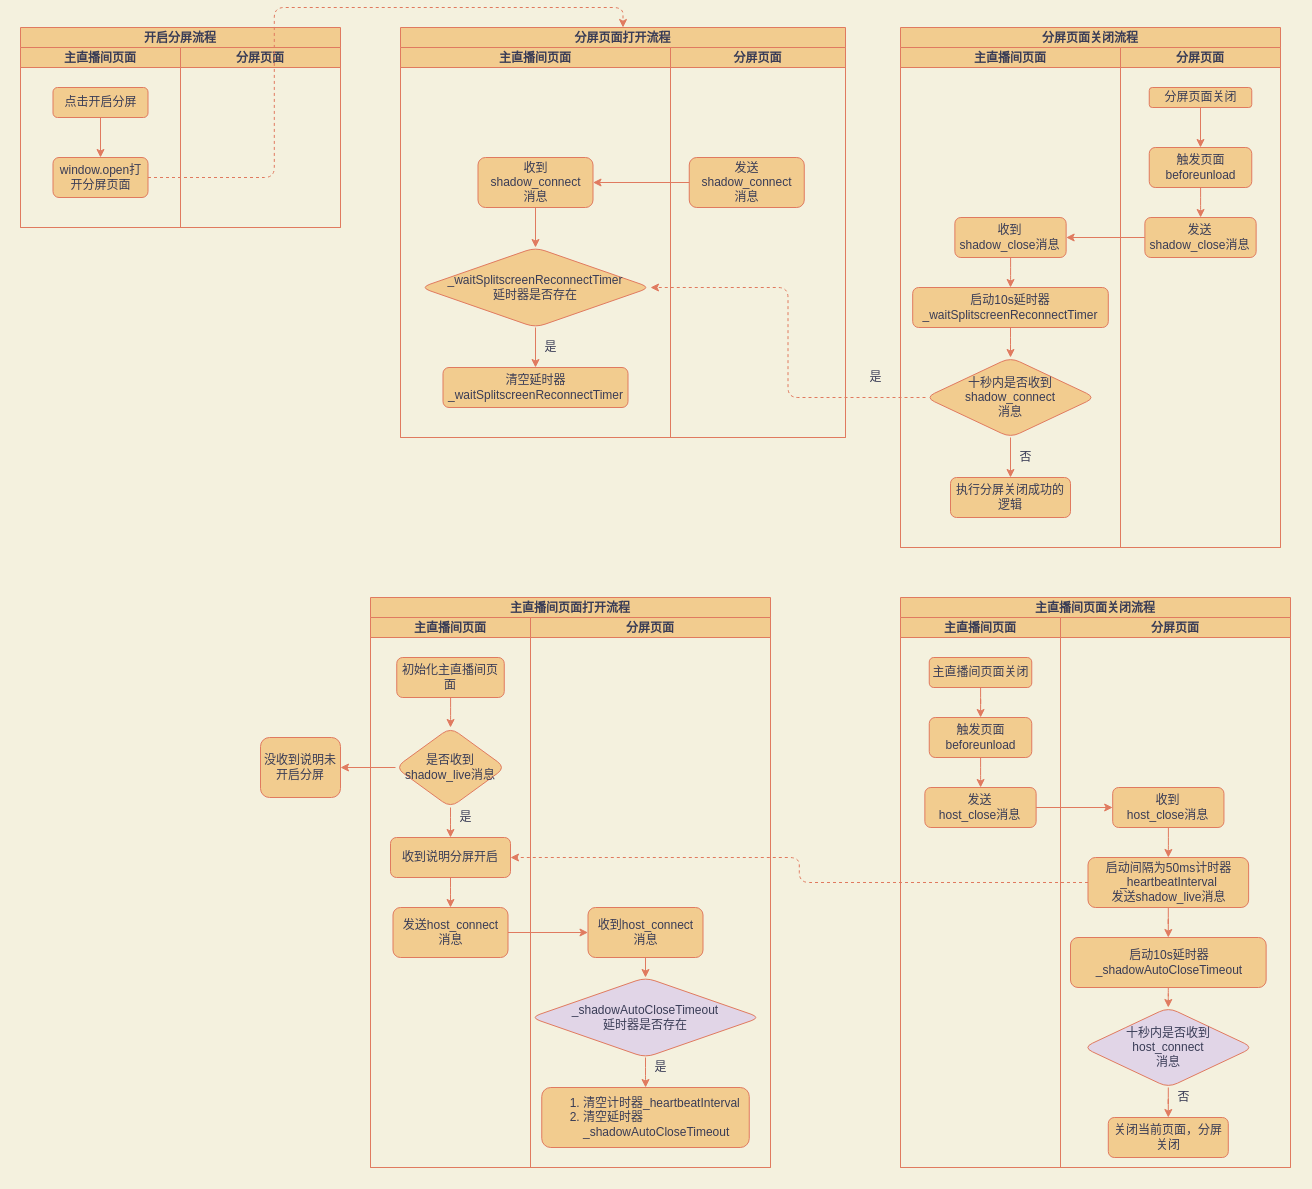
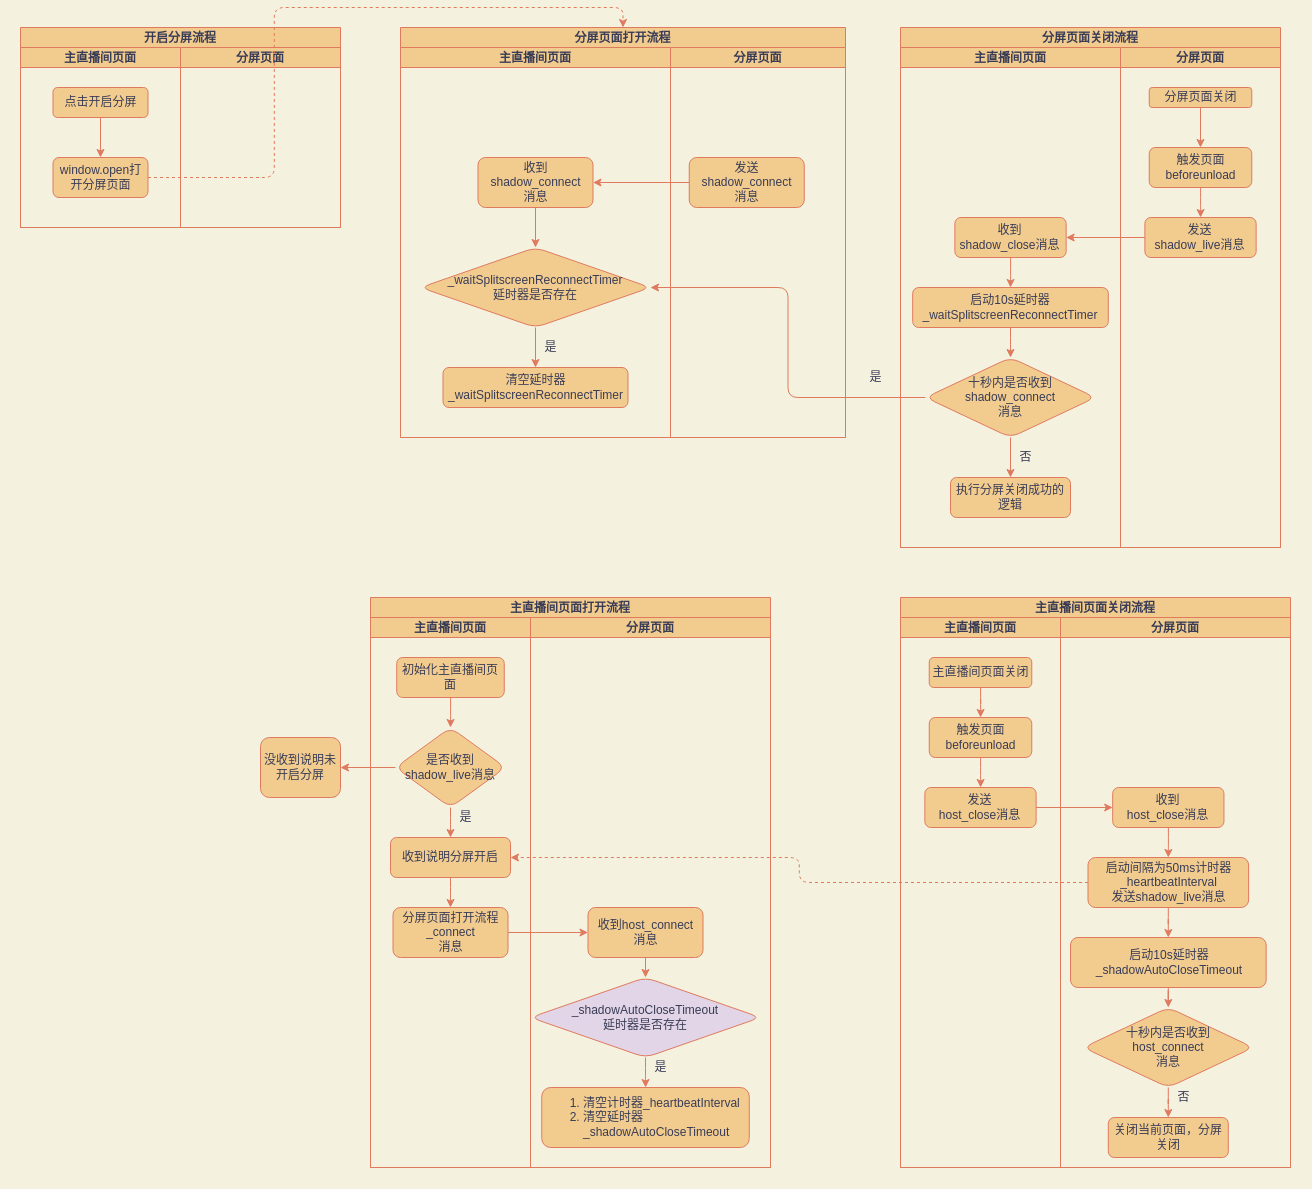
(1200, 238) -> (1200, 238)
(788, 345) -> (788, 345)
(451, 933) -> (451, 933)
(1168, 998) -> (1168, 998)
(1168, 1048) -> (1168, 1048)
